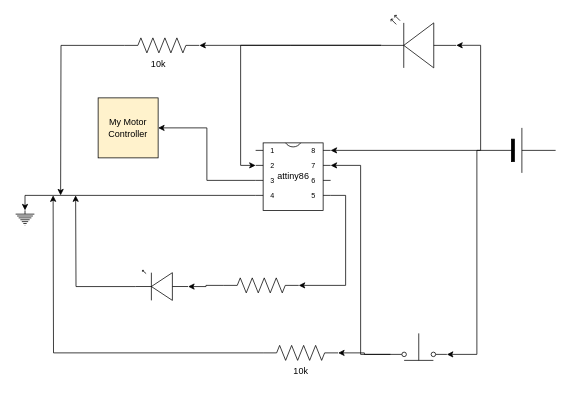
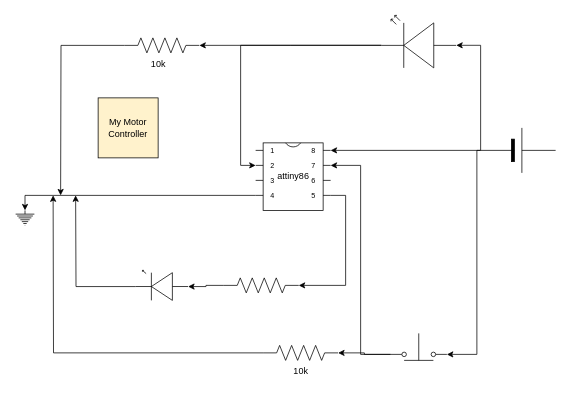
(230, 180) -> none
